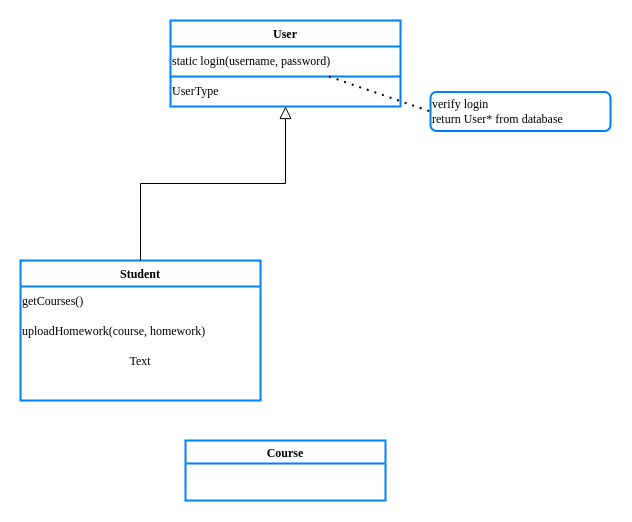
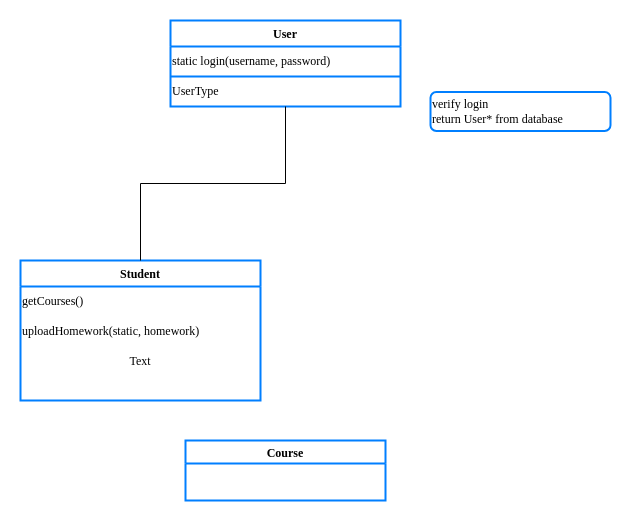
(382, 95) -> none
(286, 120) -> (286, 115)
(125, 332) -> (124, 332)
